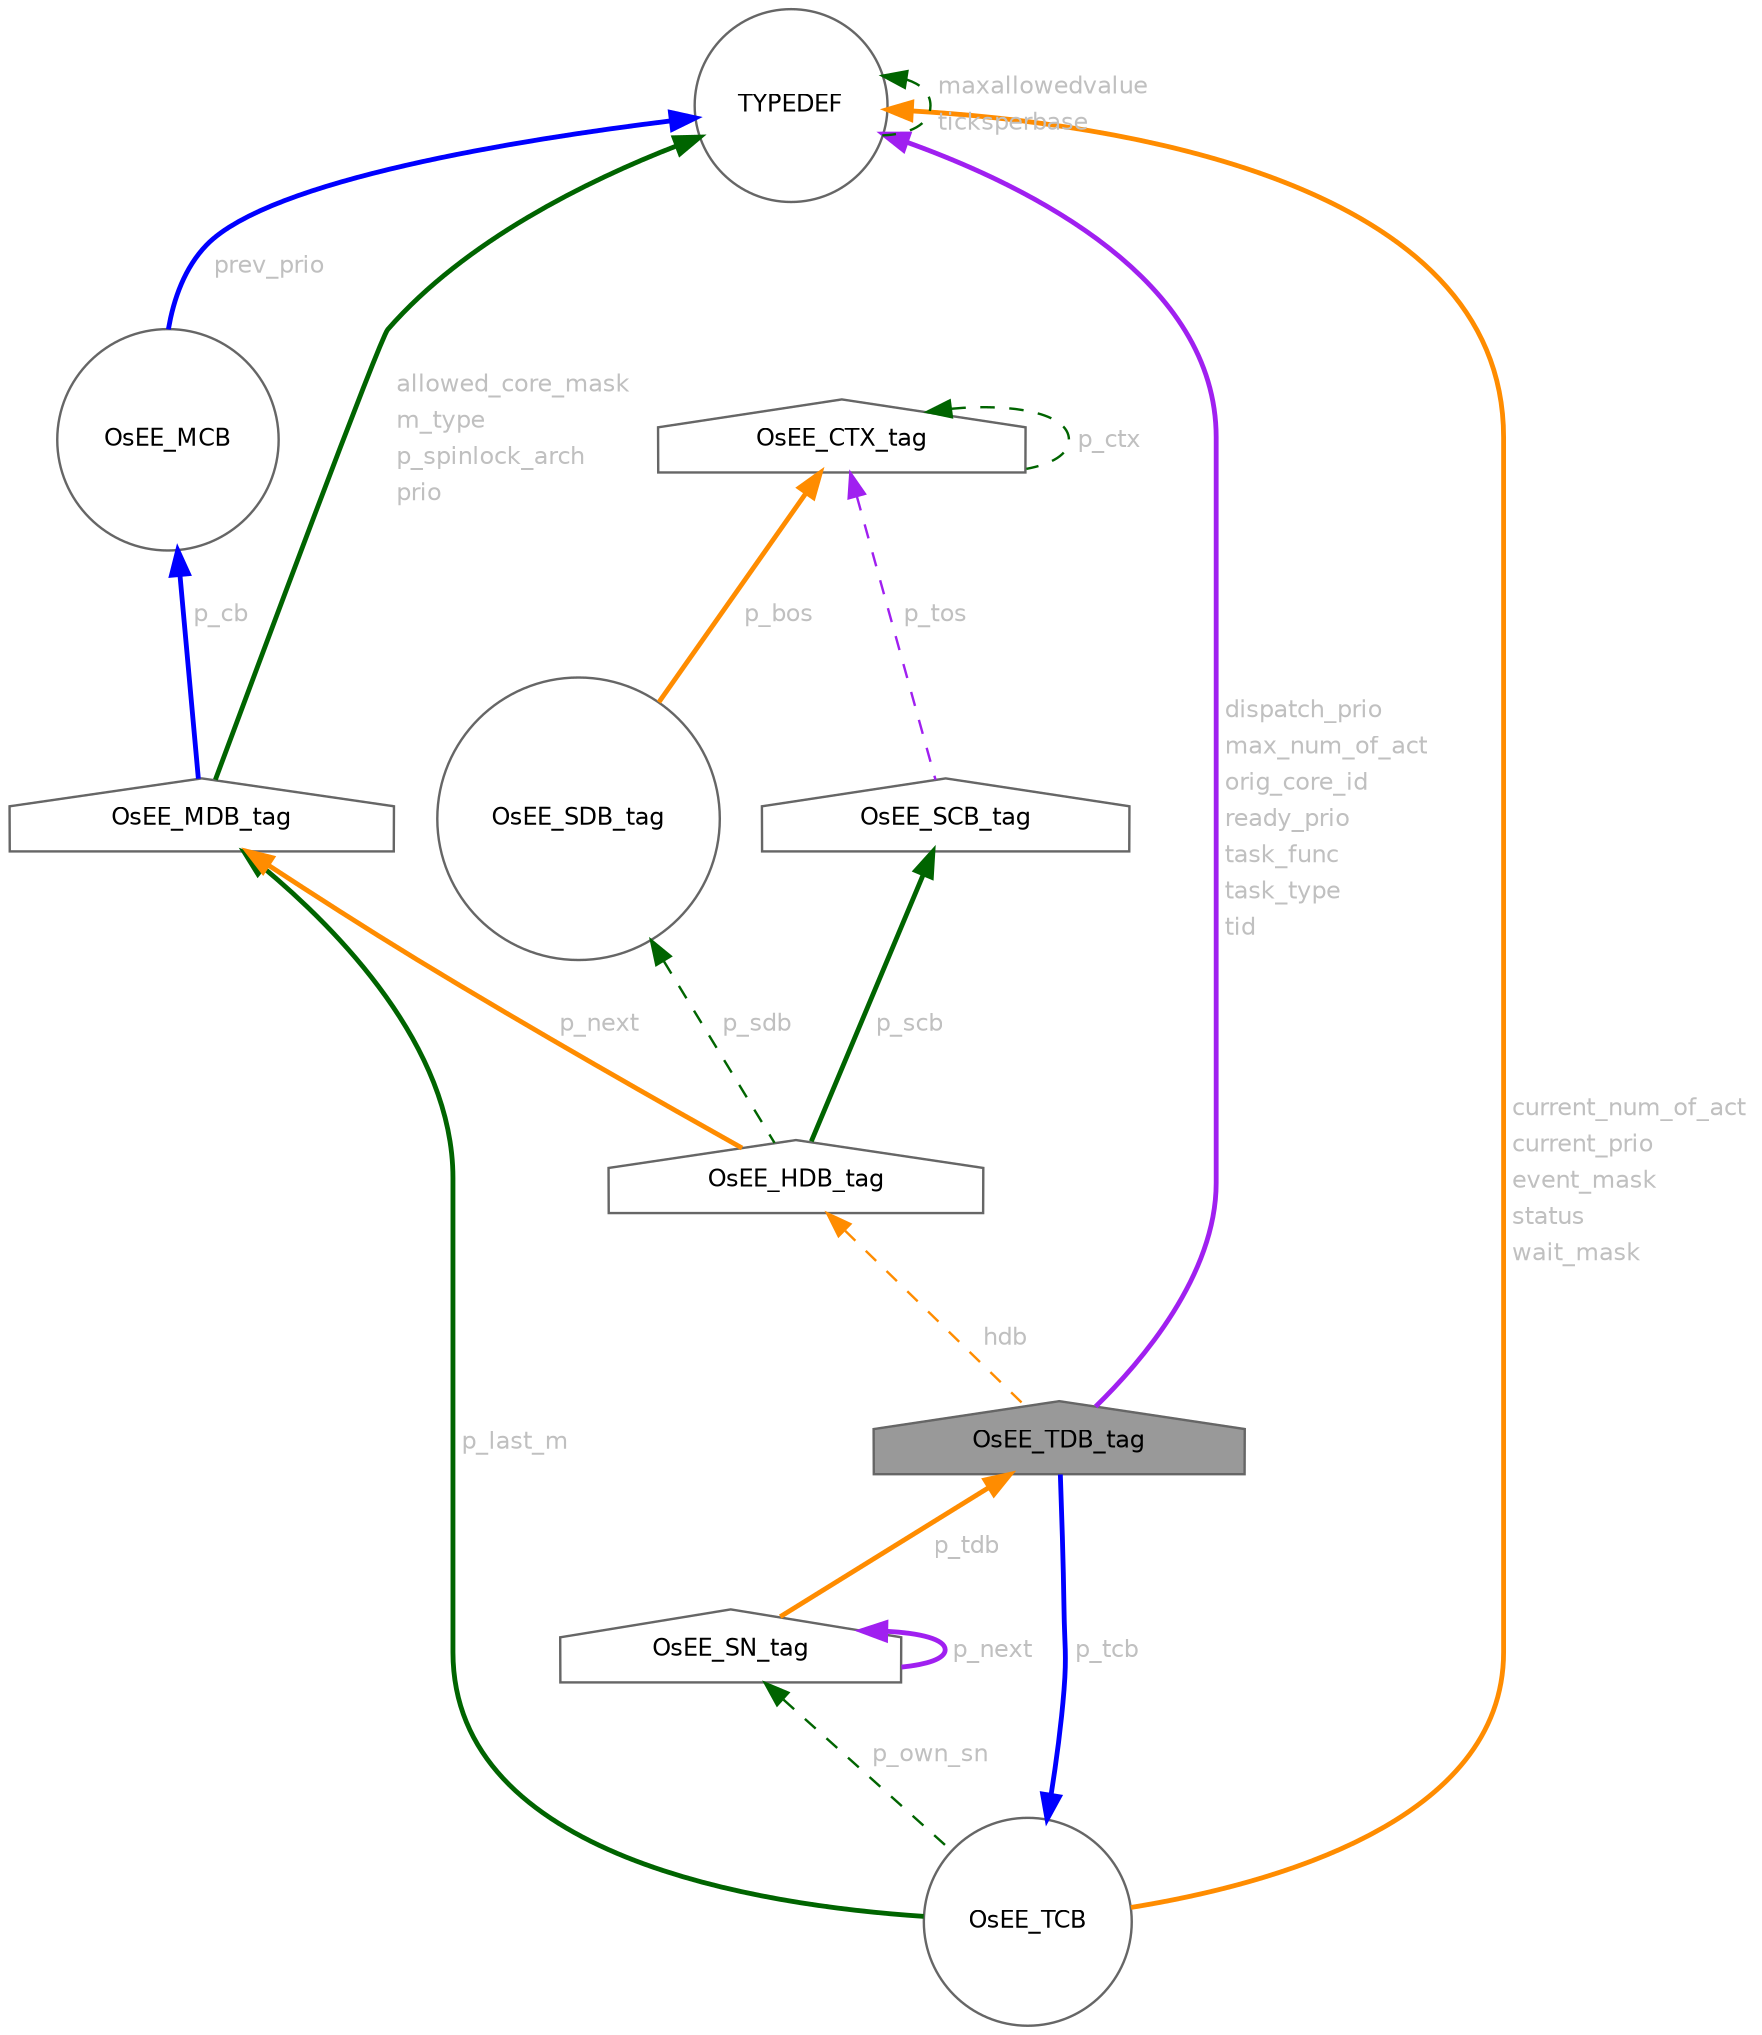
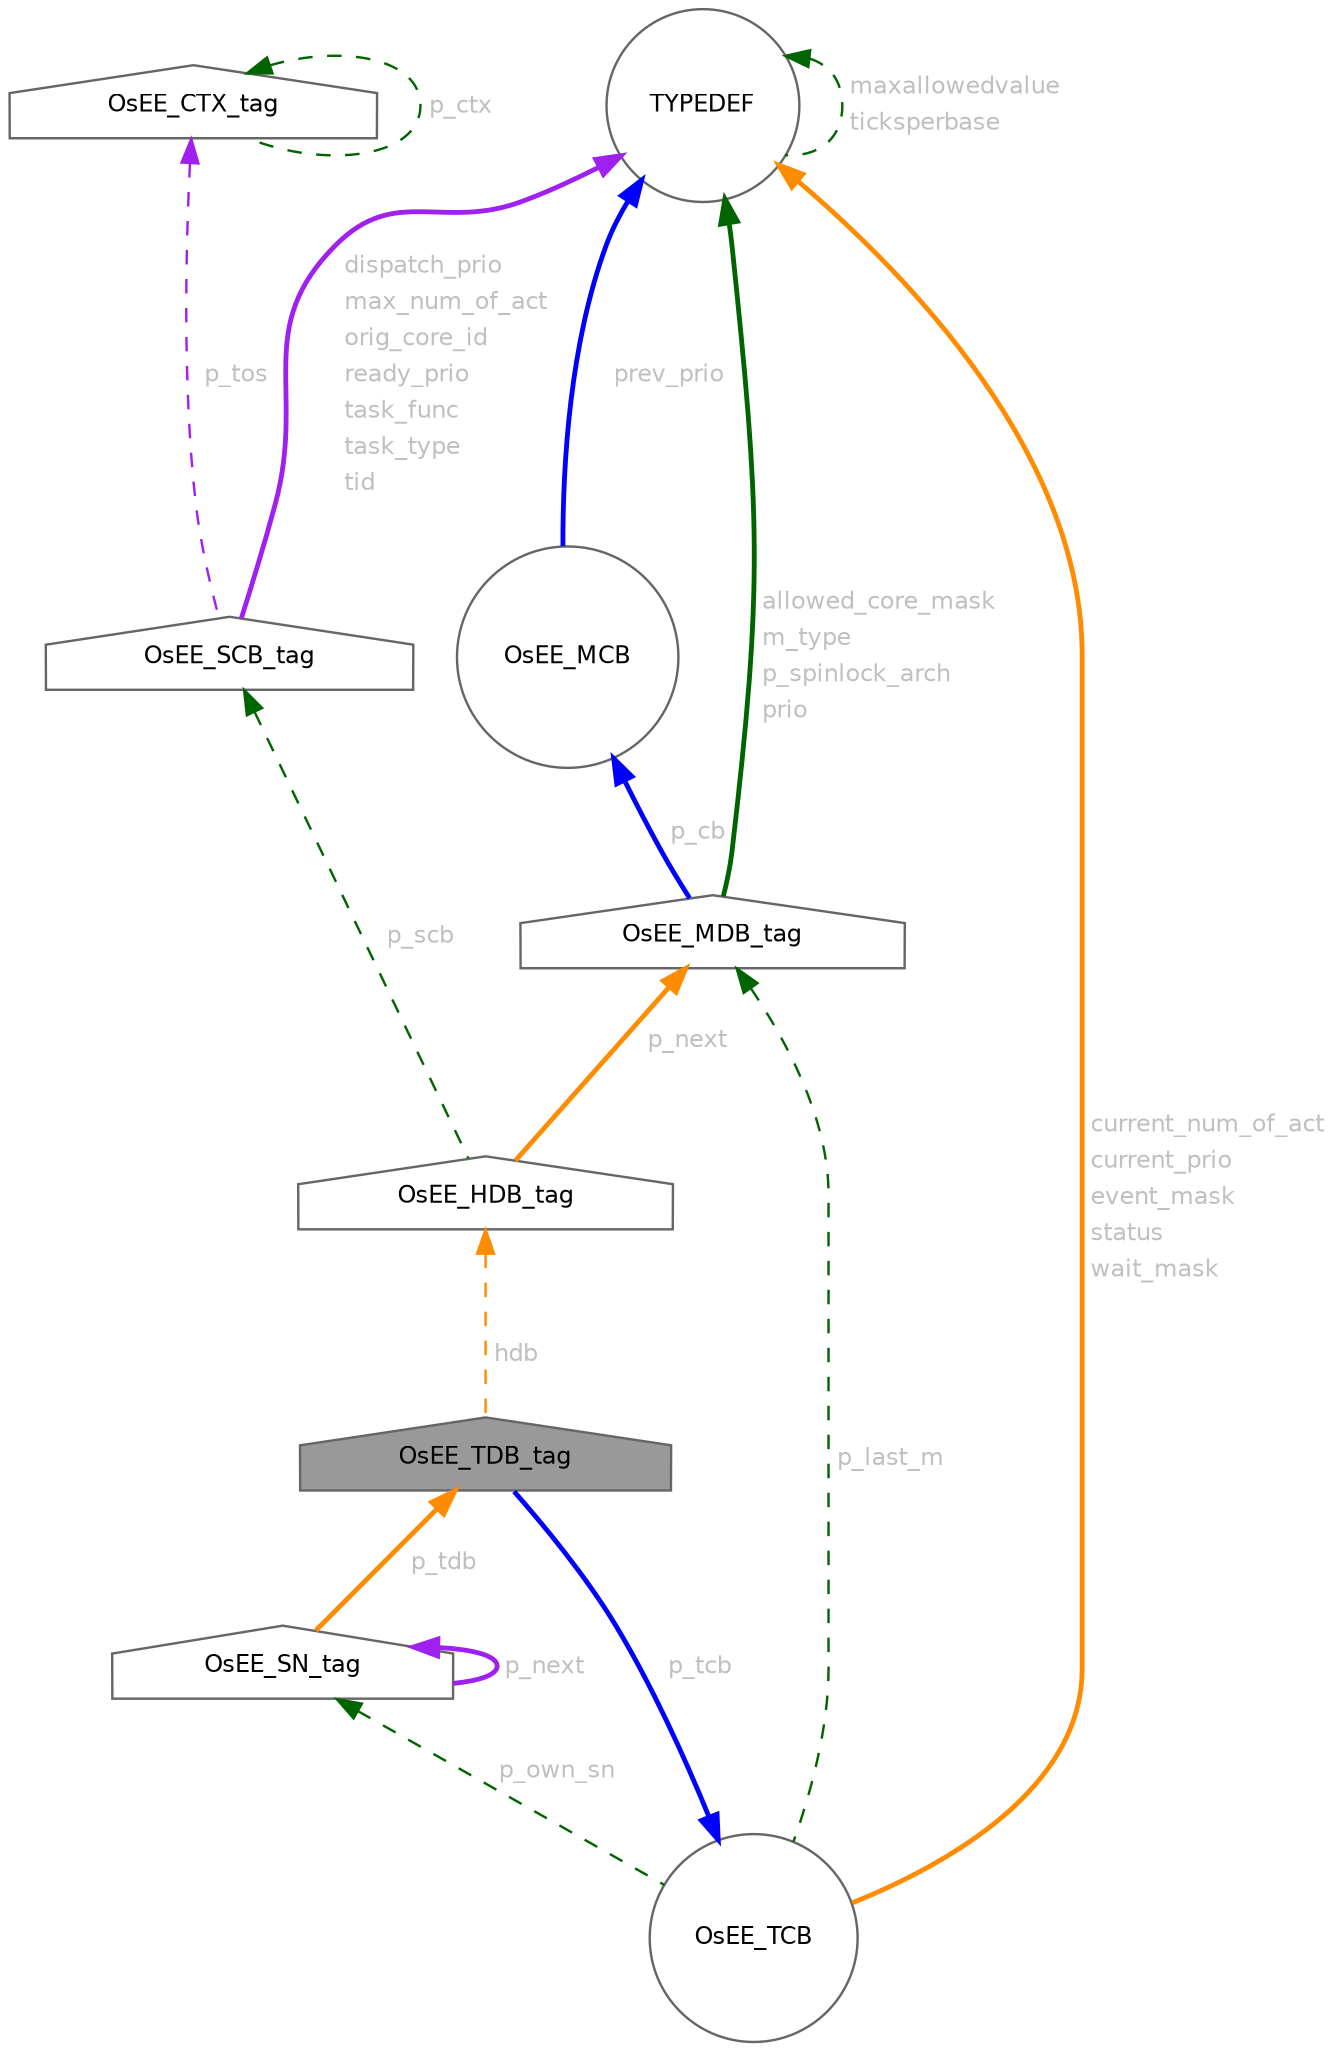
(1216, 713) -> (303, 290)
(579, 819) -> none
(867, 1008) -> (361, 935)
(453, 1523) -> (829, 1408)
